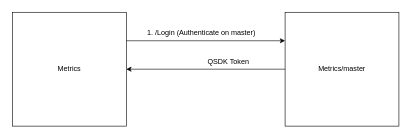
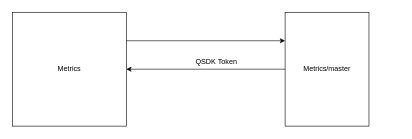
(201, 33) -> none
(228, 62) -> (216, 62)
(342, 69) -> (327, 69)
